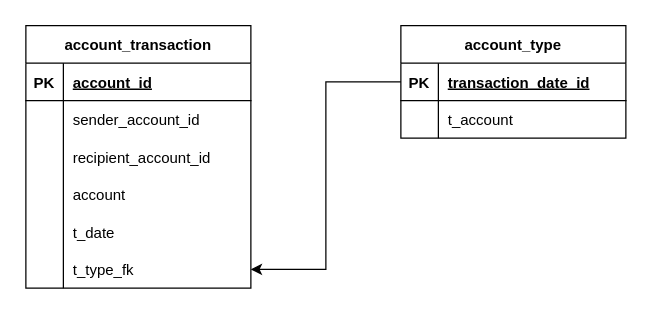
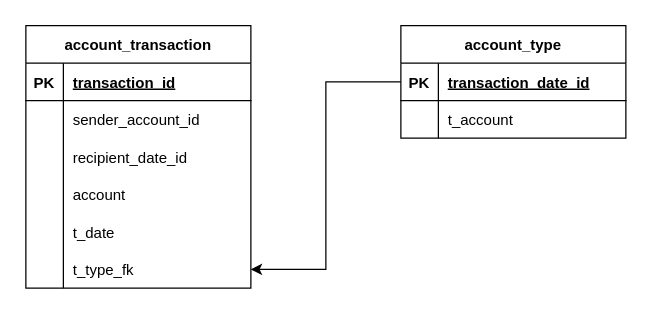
(113, 83) -> (127, 83)
(151, 158) -> (138, 158)
